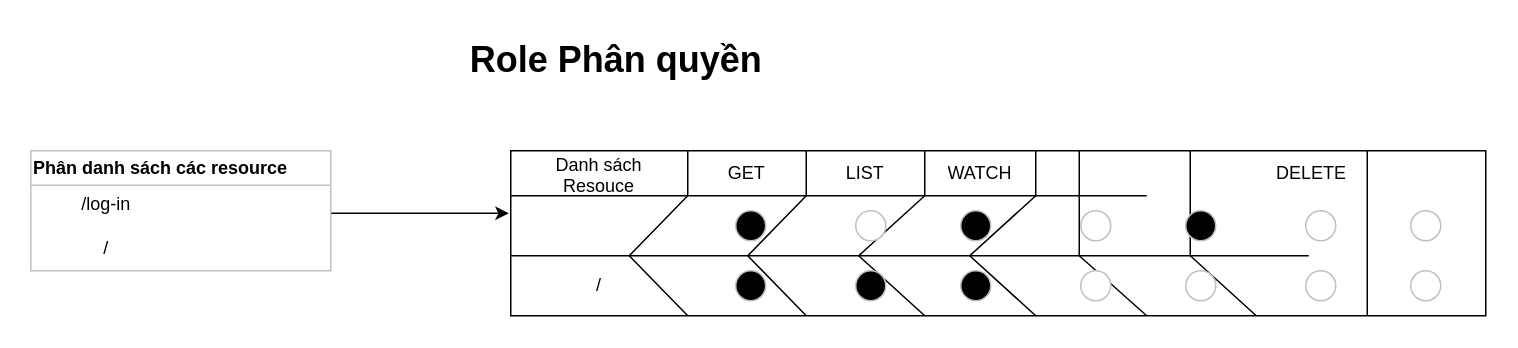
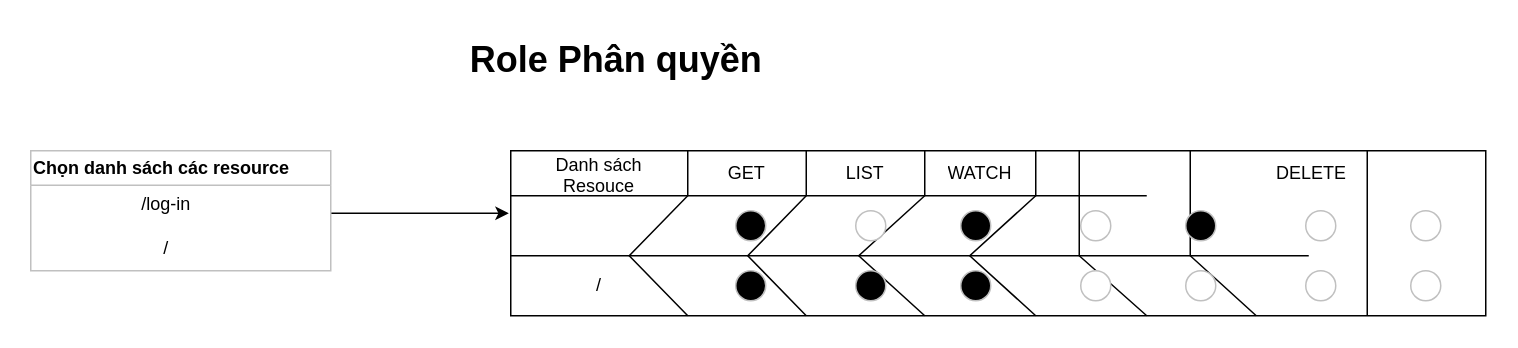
(160, 169) -> (160, 169)
(106, 226) -> (166, 226)
